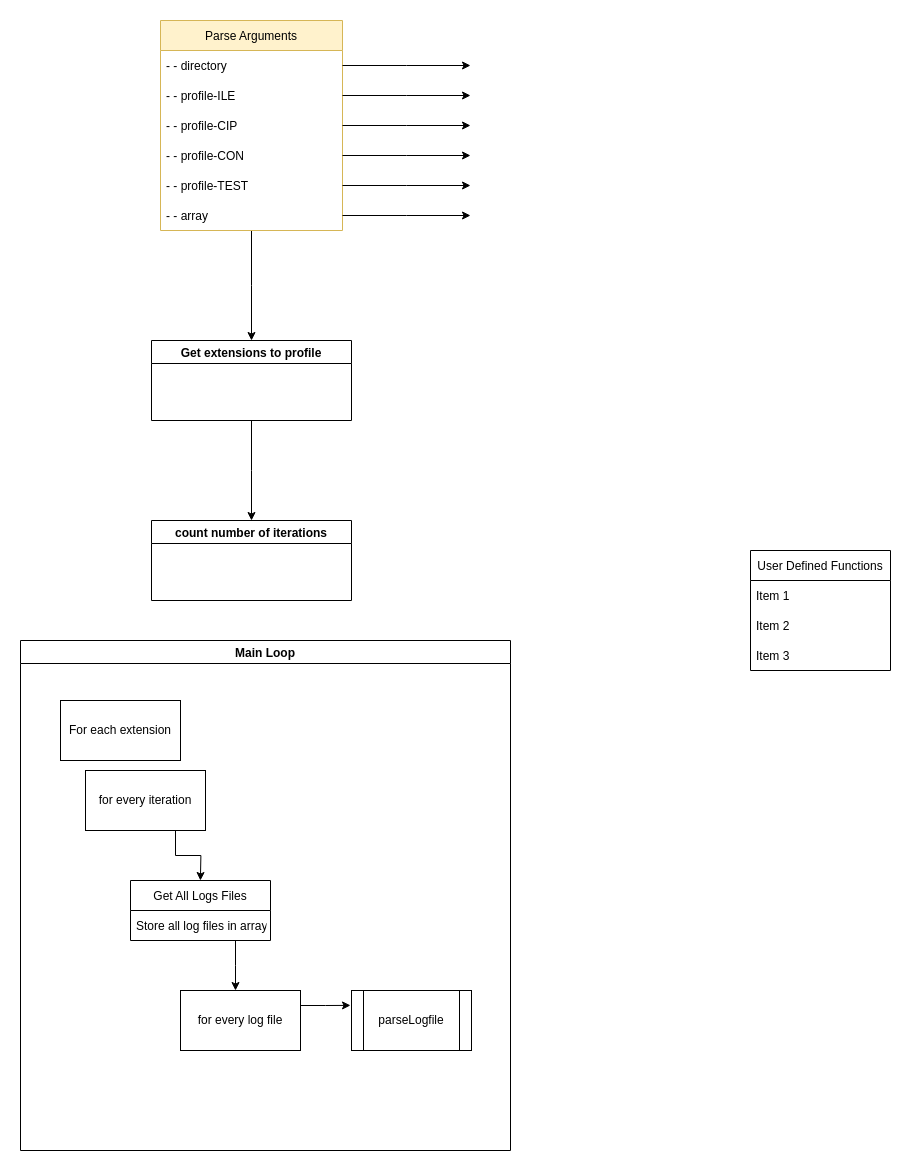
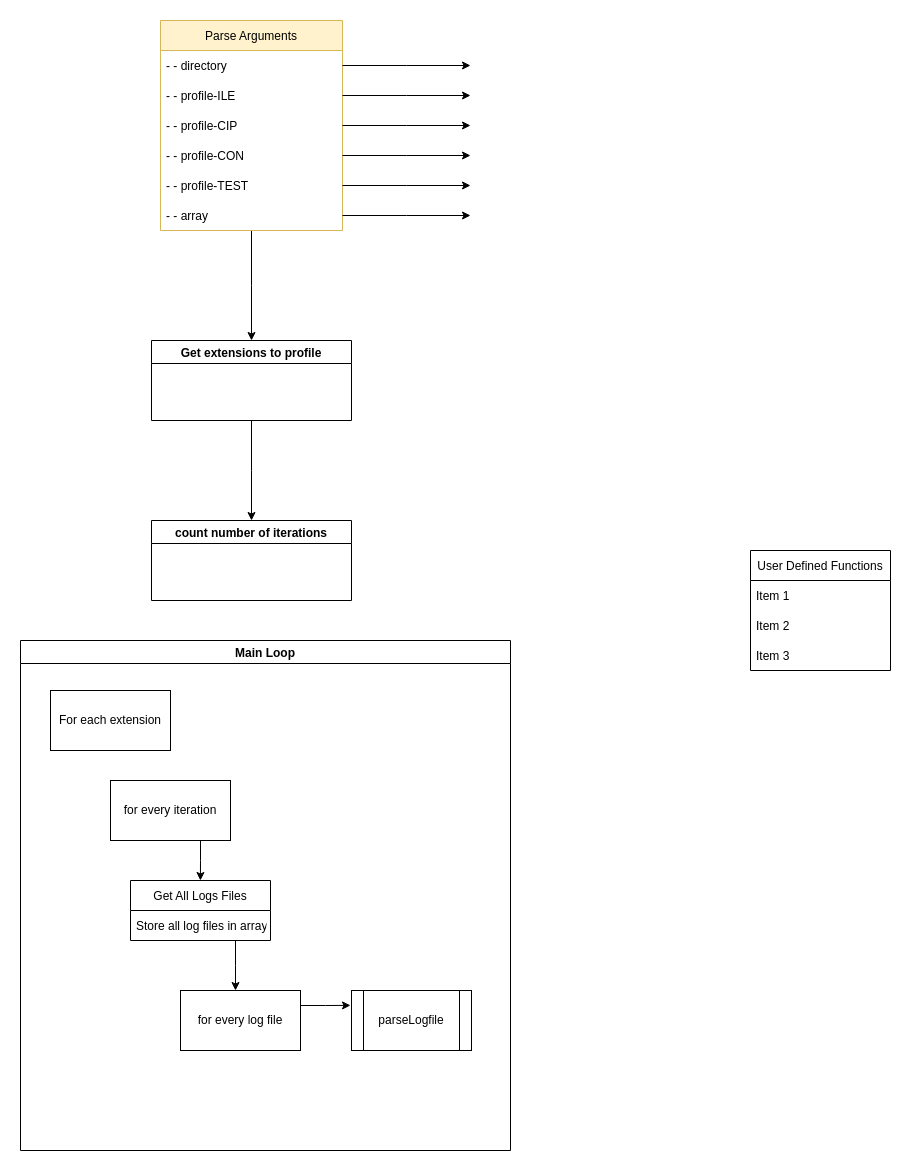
(121, 731) -> (111, 721)
(146, 801) -> (171, 811)
